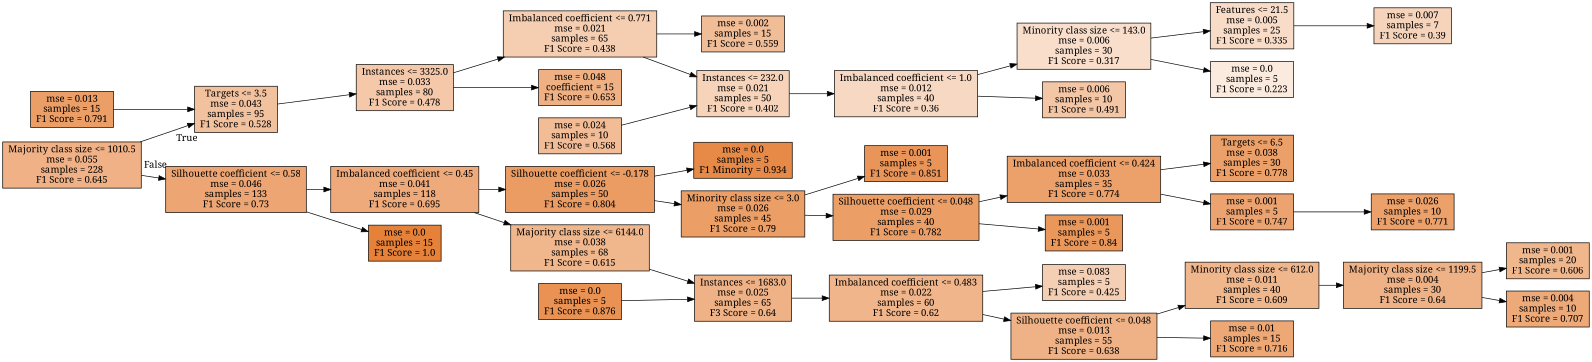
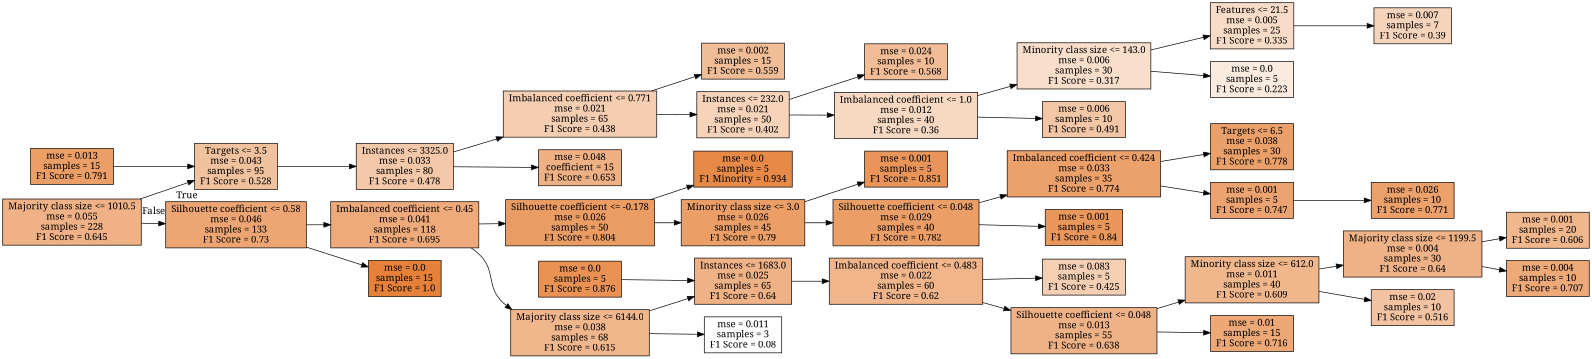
(656, 116) -> (824, 88)
(743, 298) -> (743, 281)
none -> (1413, 308)
none -> (743, 335)
